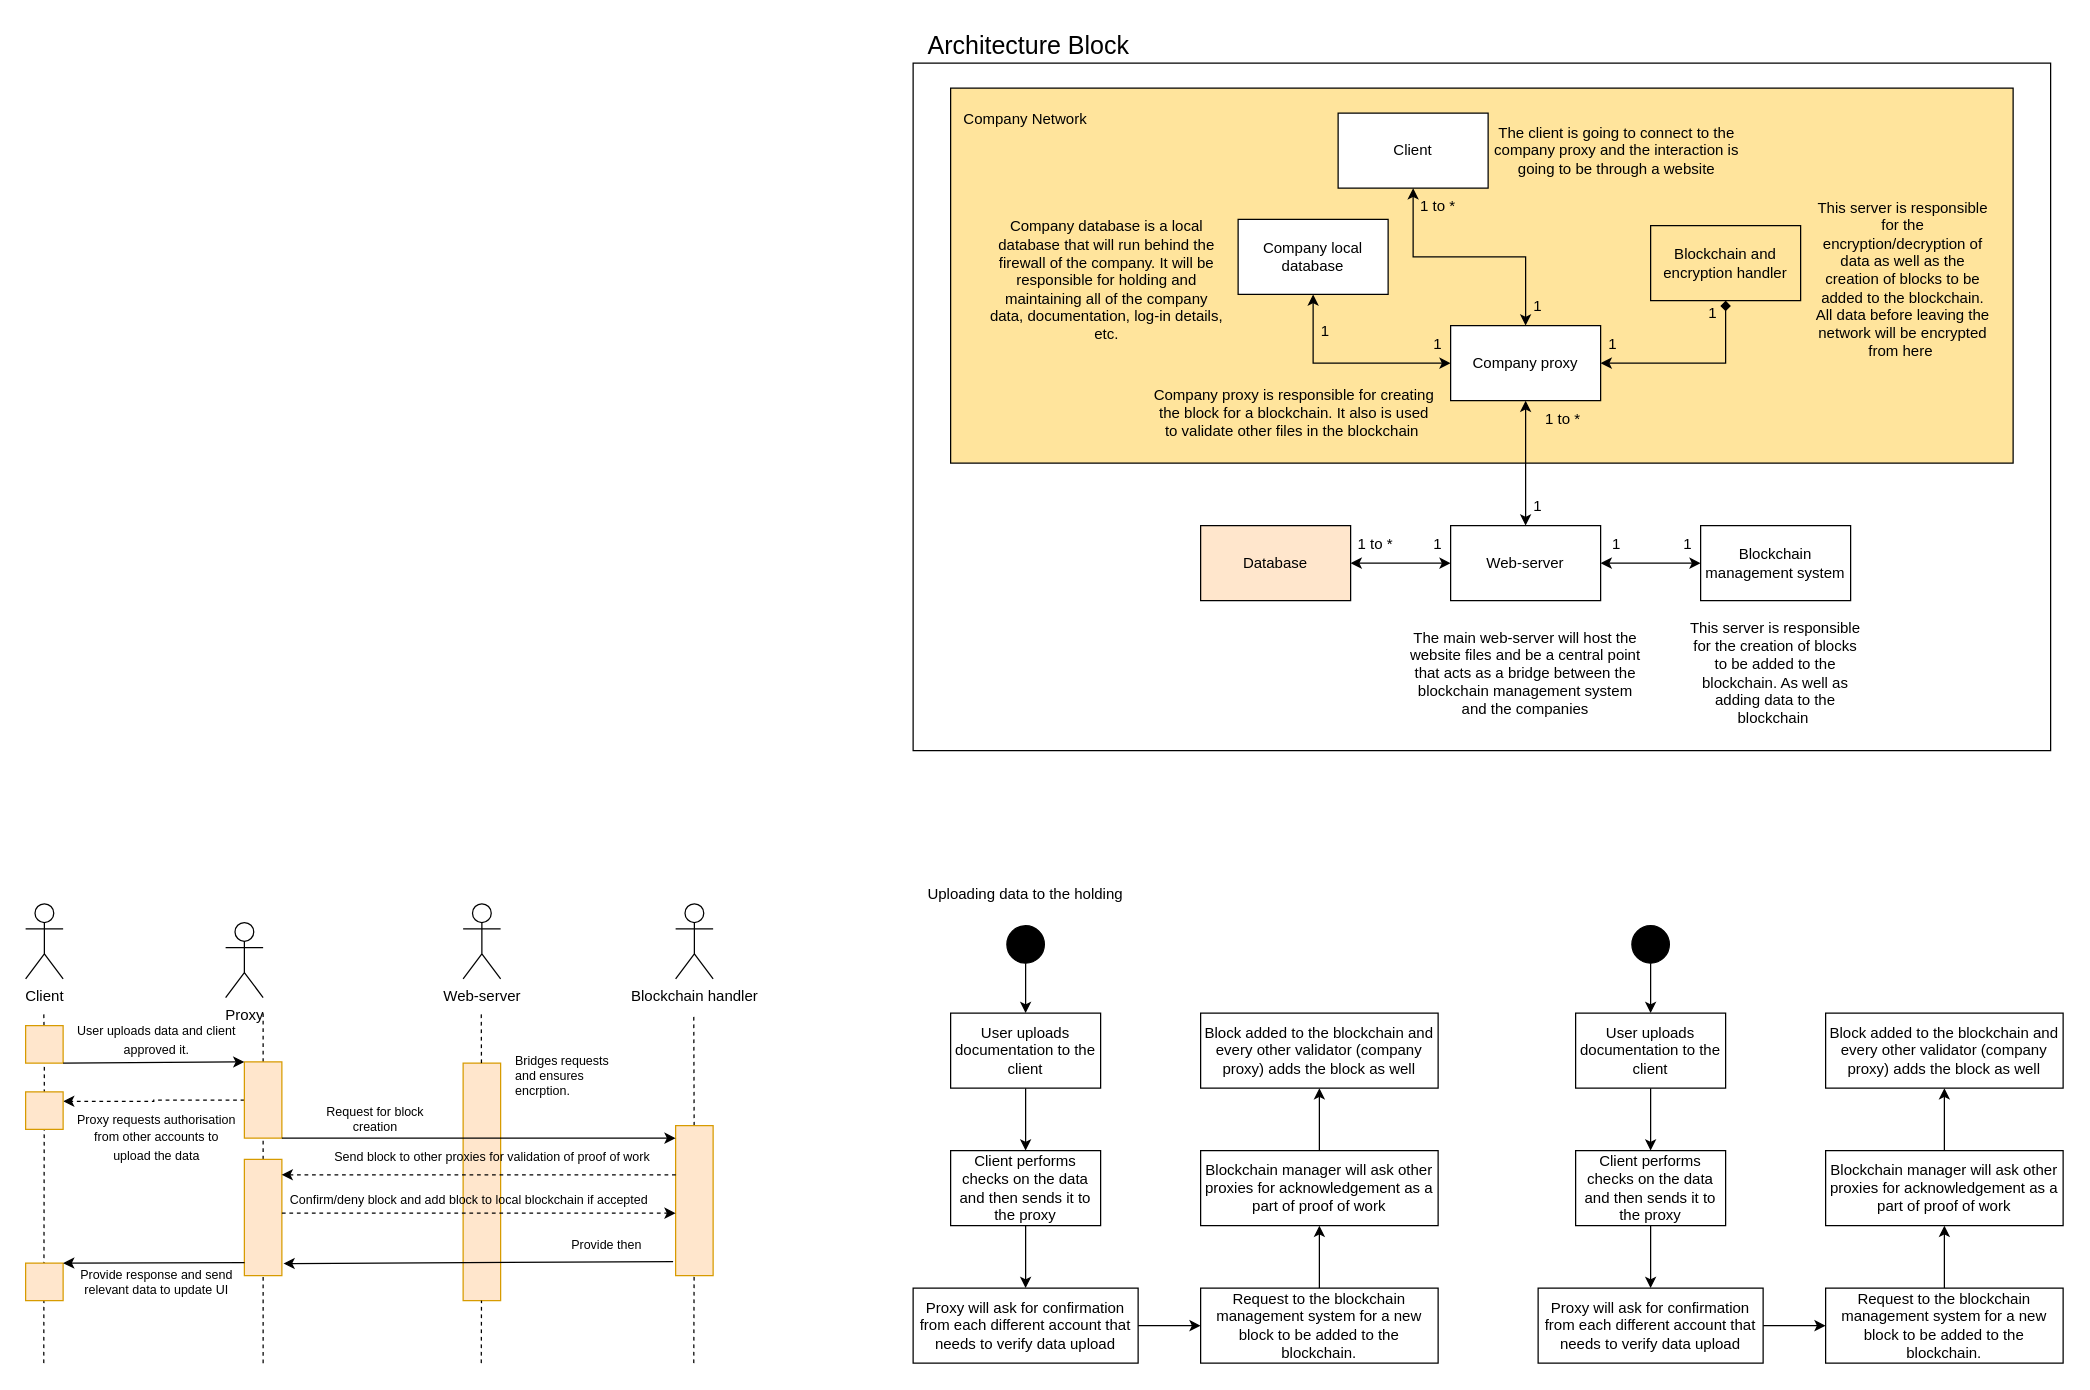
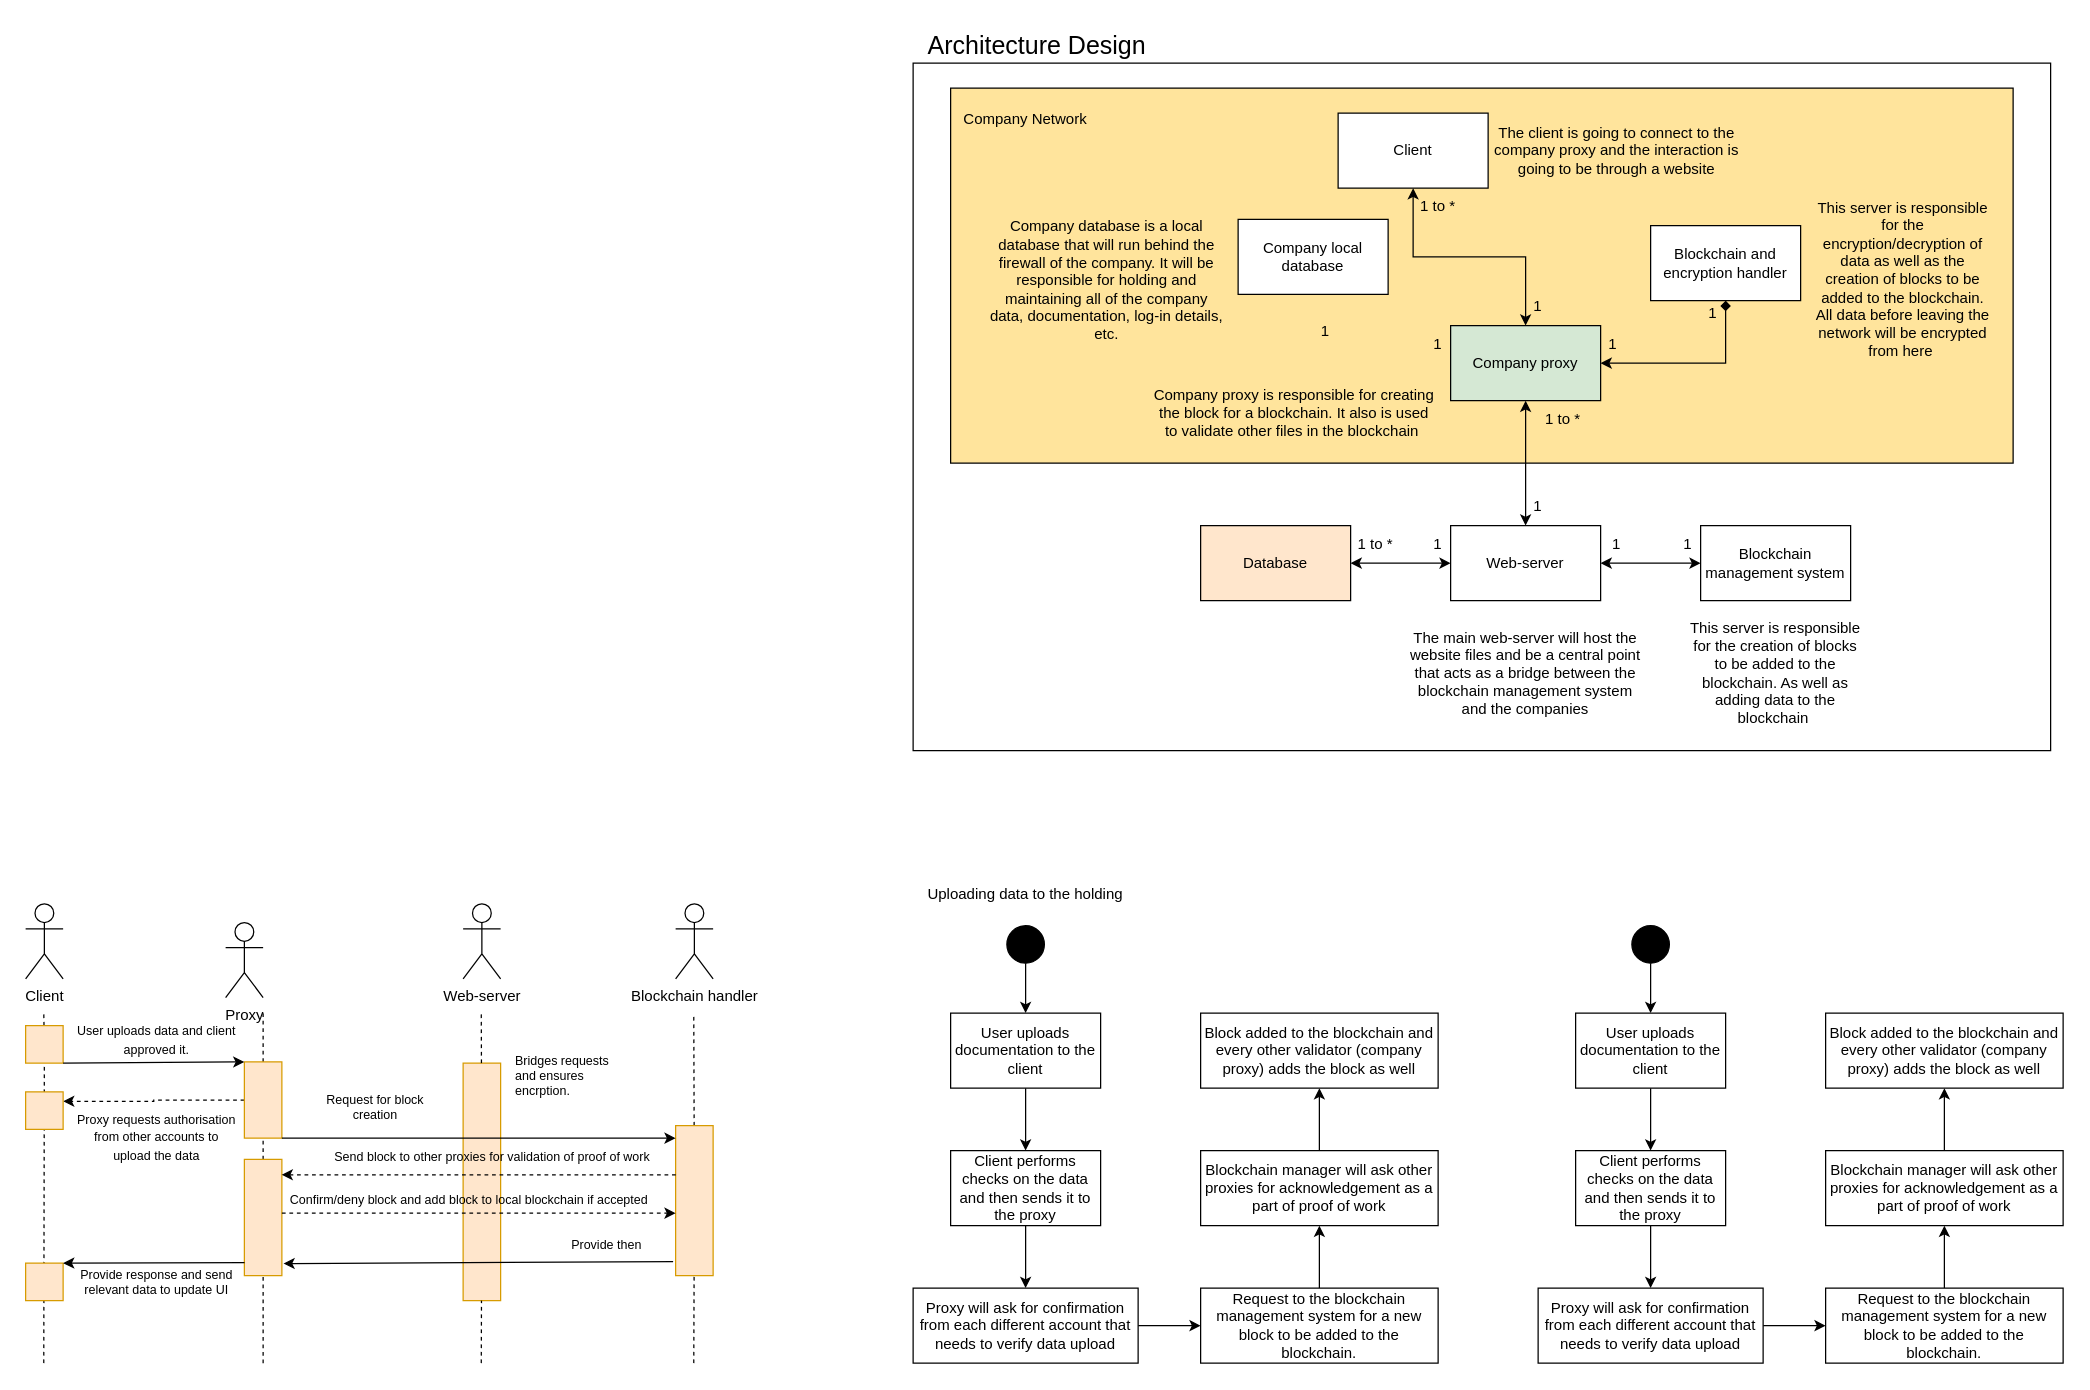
(1044, 44) -> (1051, 44)
(1726, 263) -> (1726, 263)
(1348, 363) -> none
(1526, 363) -> (1526, 363)
(376, 1119) -> (376, 1107)
